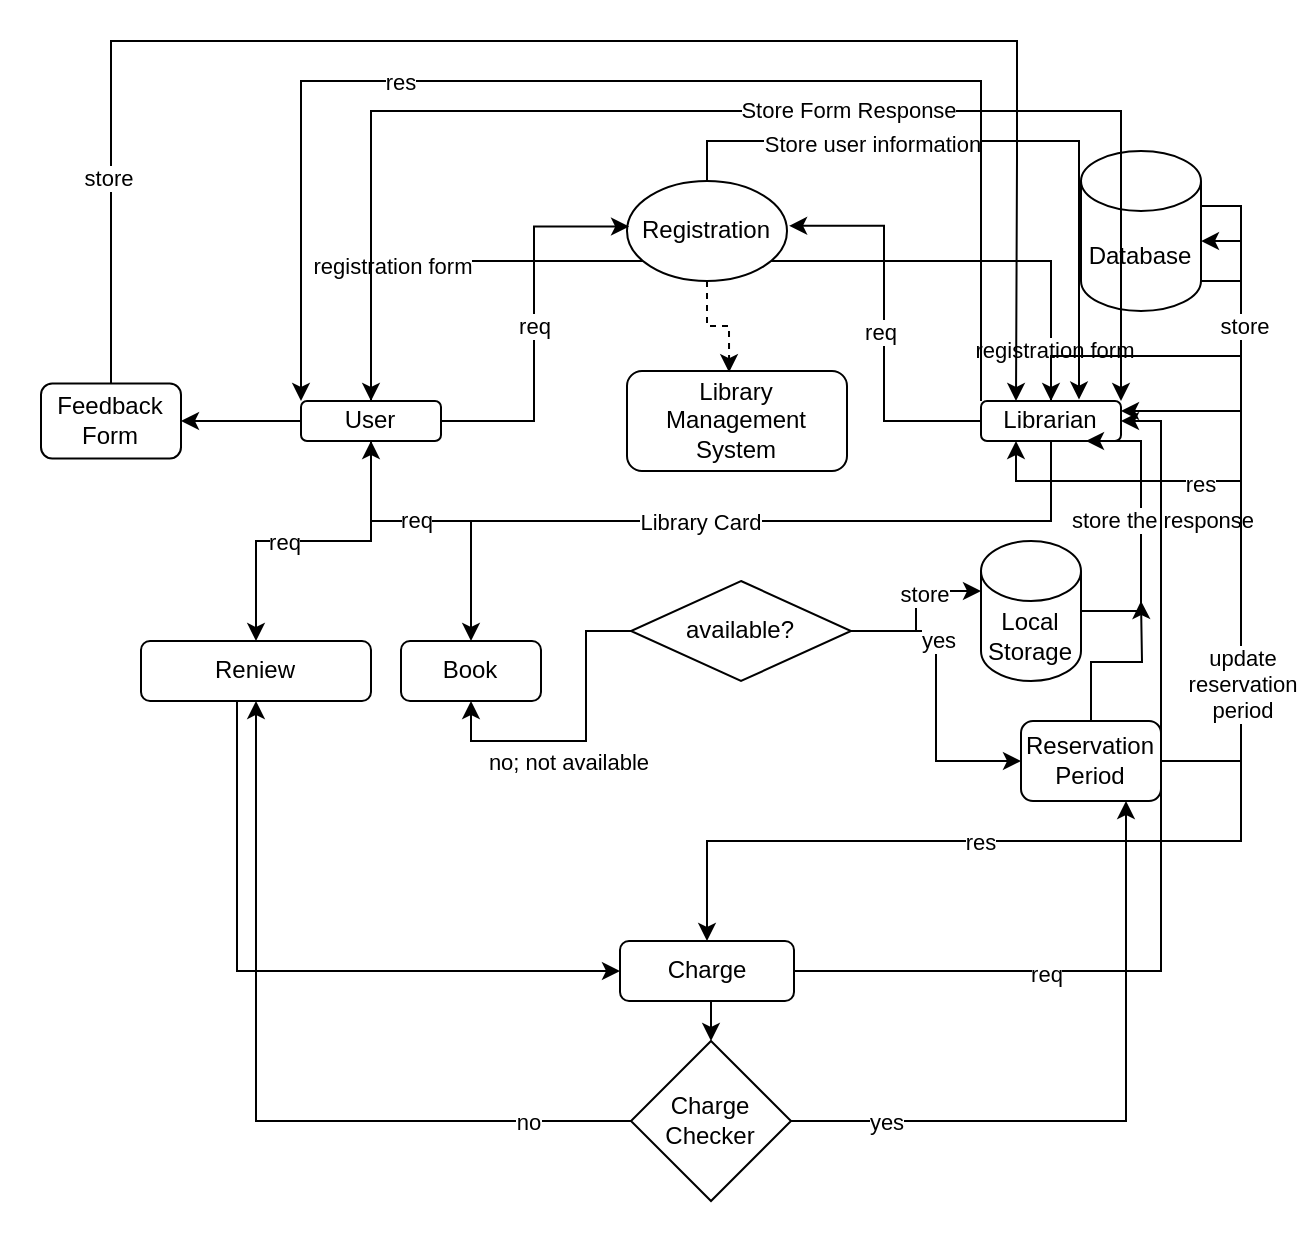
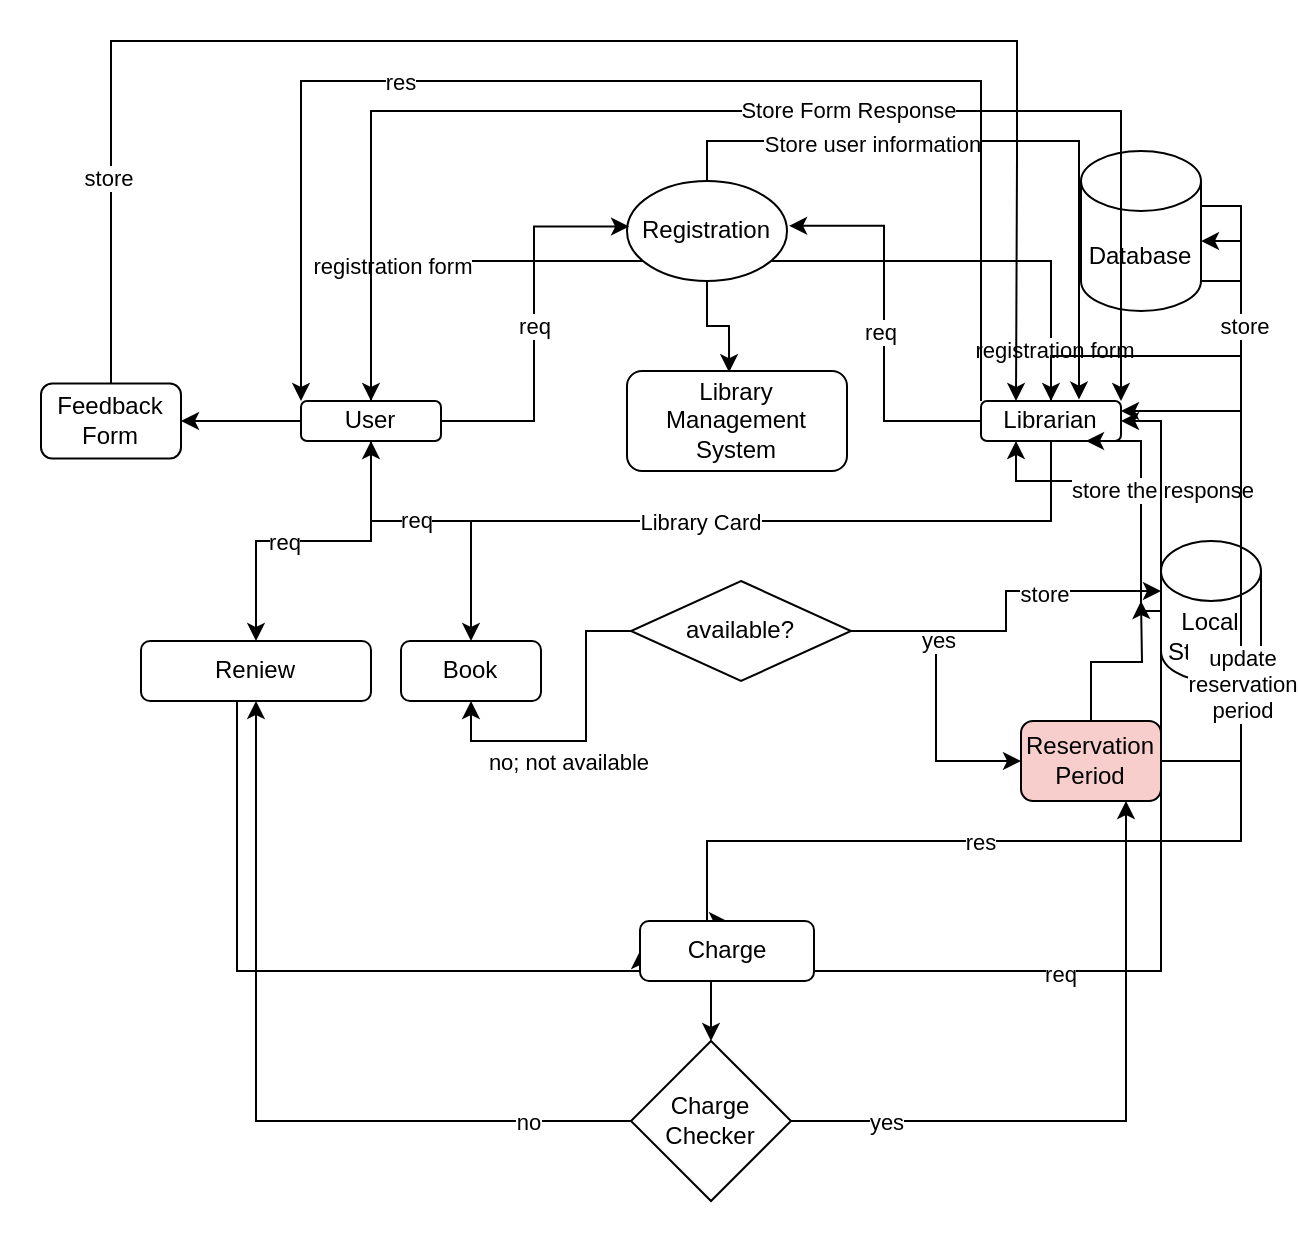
(711, 326) -> (711, 326)
(1031, 611) -> (1211, 611)
(1091, 761) -> (1091, 761)
(707, 971) -> (727, 951)
